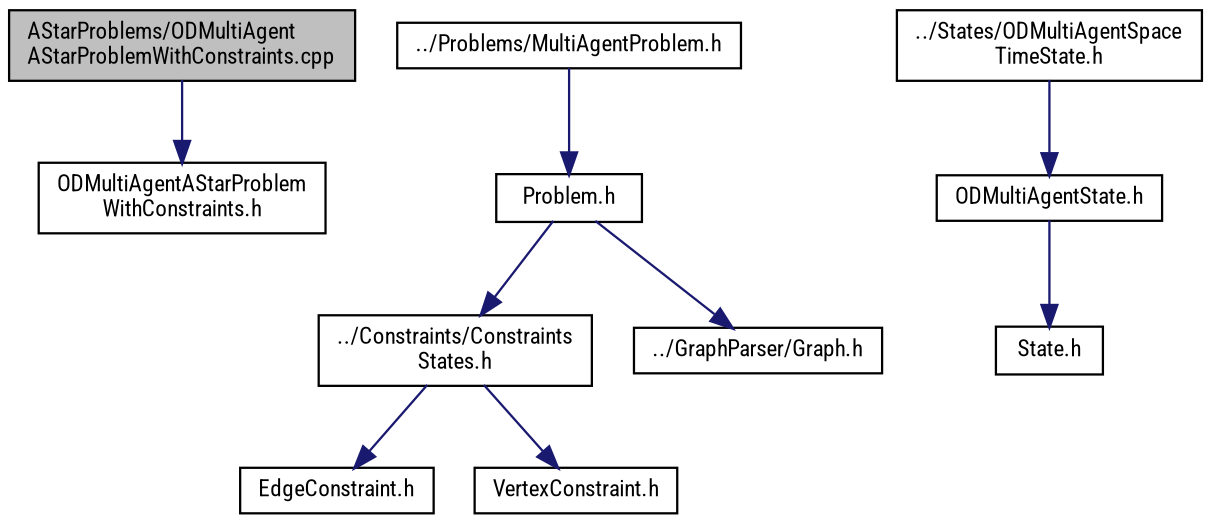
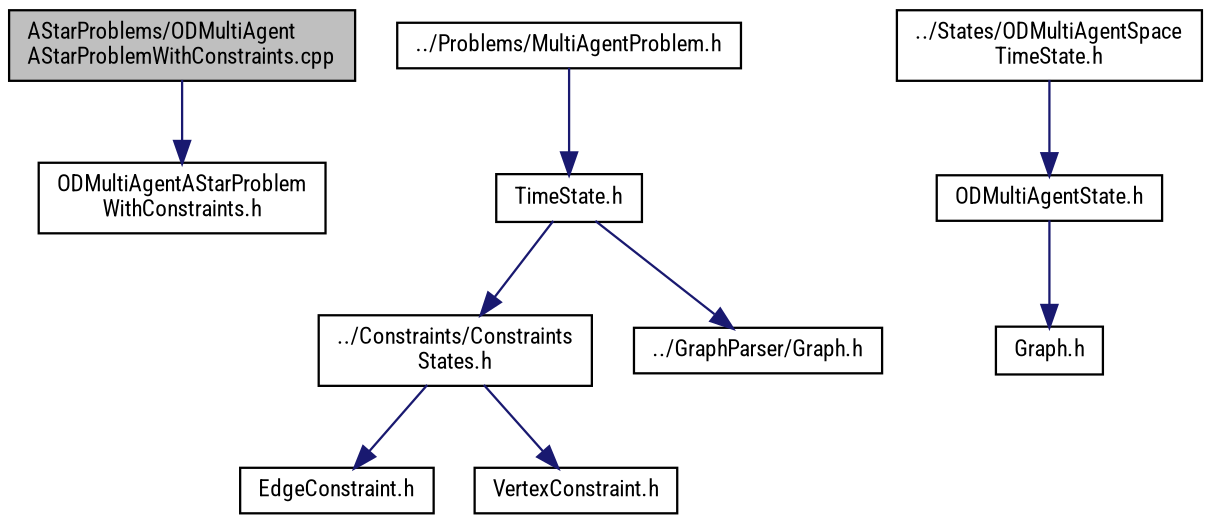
(569, 198) -> (569, 198)
(1049, 351) -> (1049, 351)
